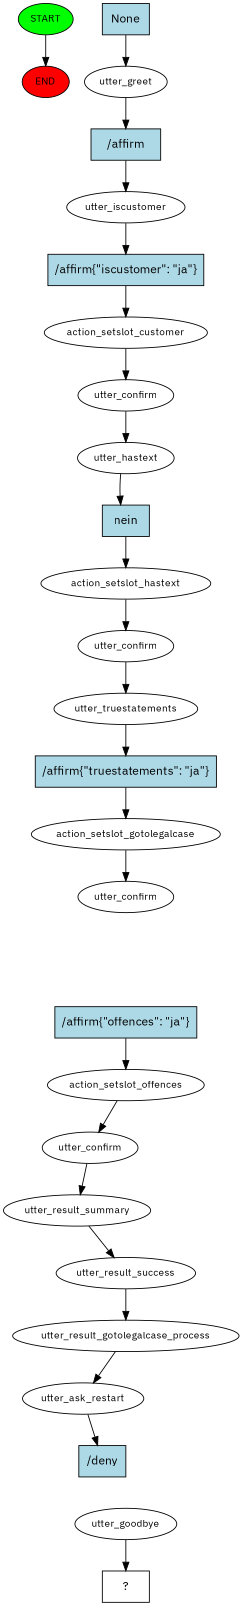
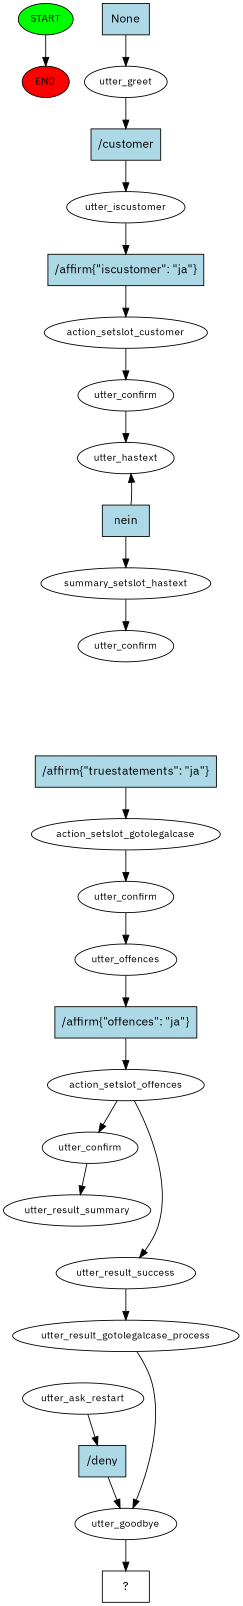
(126, 145) -> (126, 145)
(120, 485) -> (132, 494)
(126, 583) -> (126, 583)
(126, 709) -> none
none -> (126, 960)
(99, 1238) -> (161, 1175)
(107, 1364) -> (155, 1425)
none -> (113, 1489)
